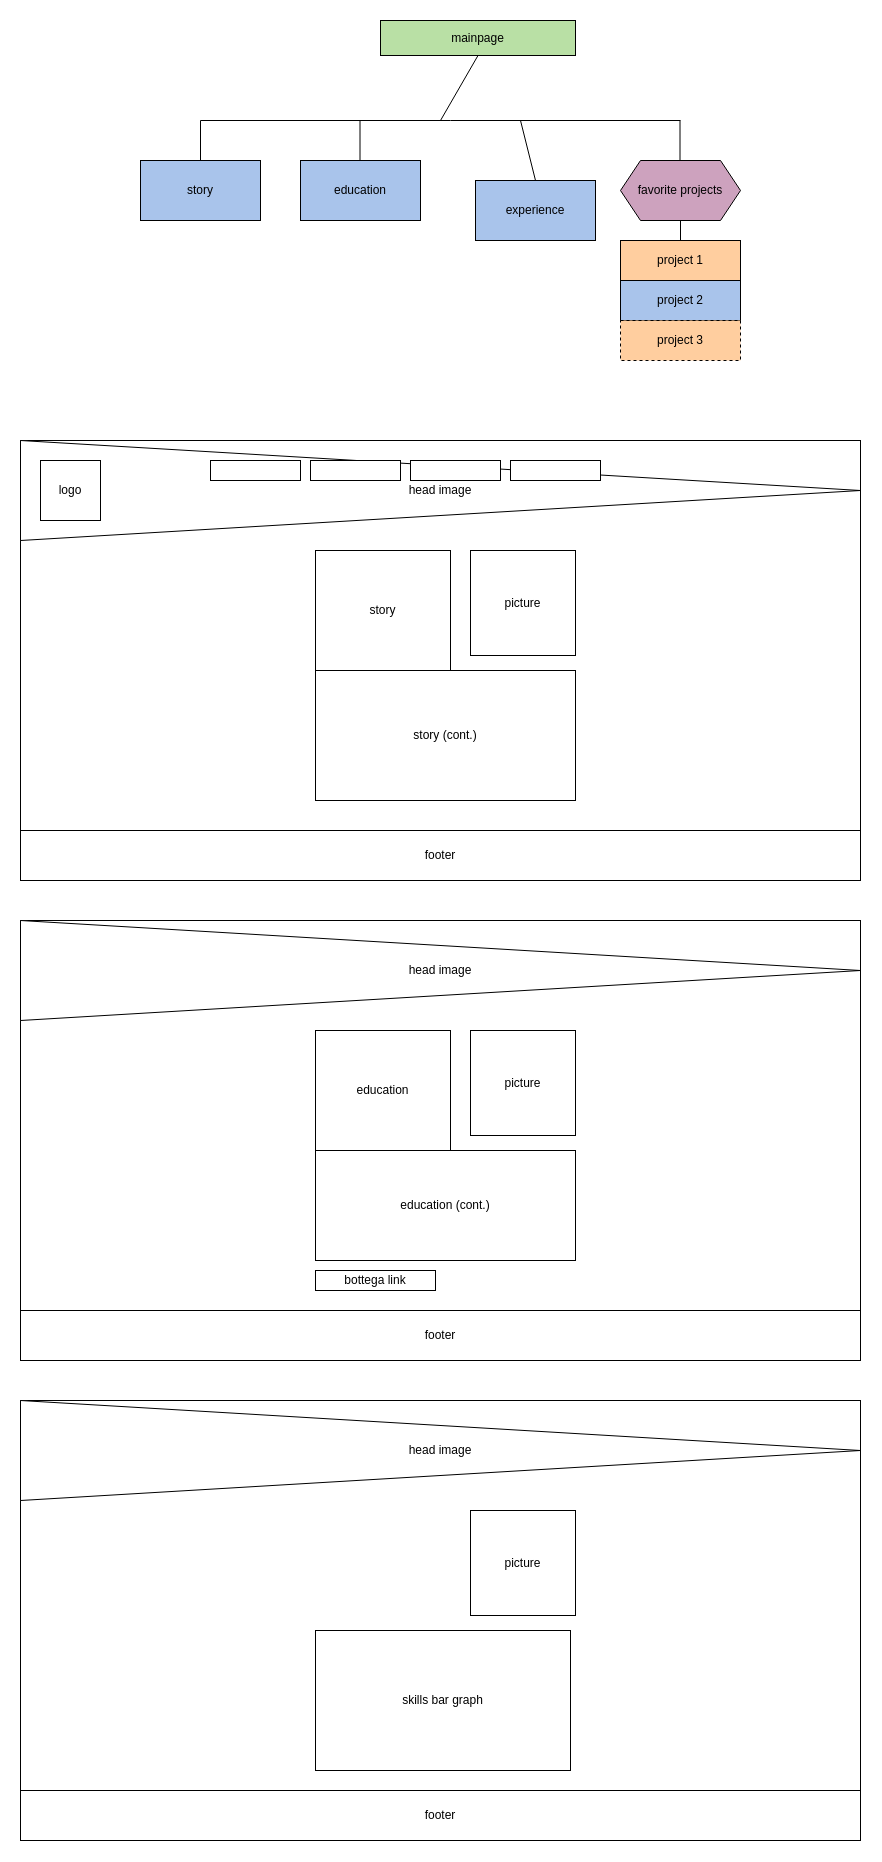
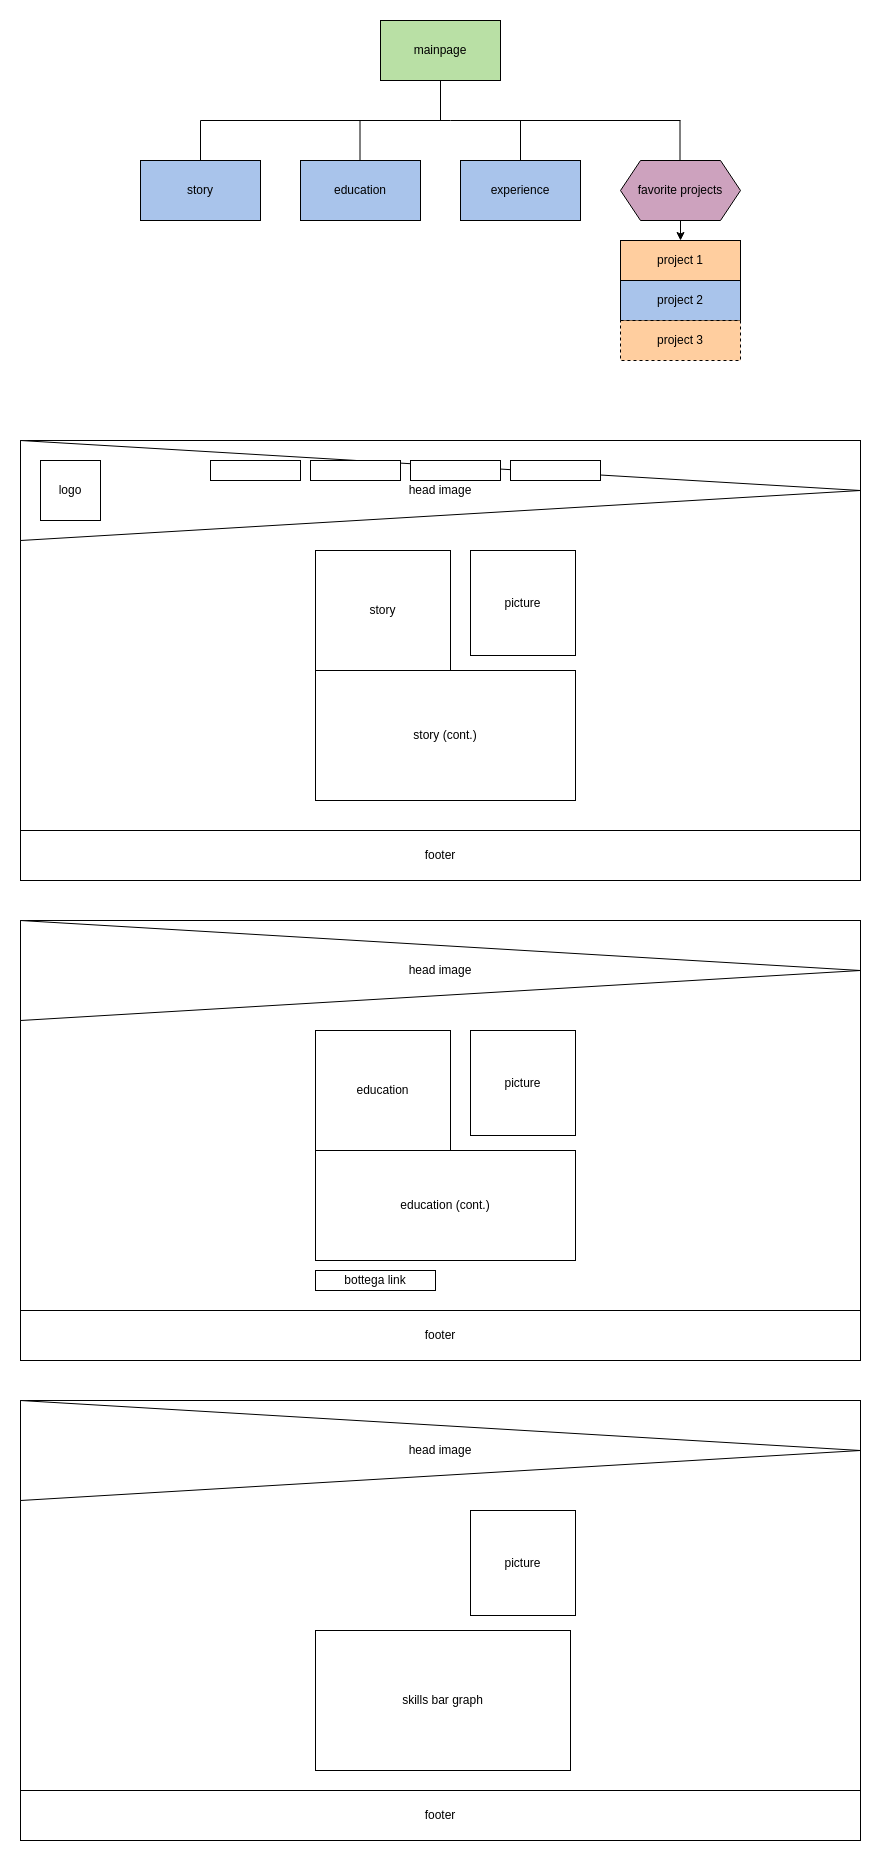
(478, 38) -> (441, 51)
(536, 211) -> (521, 191)
(681, 235) -> (681, 232)
